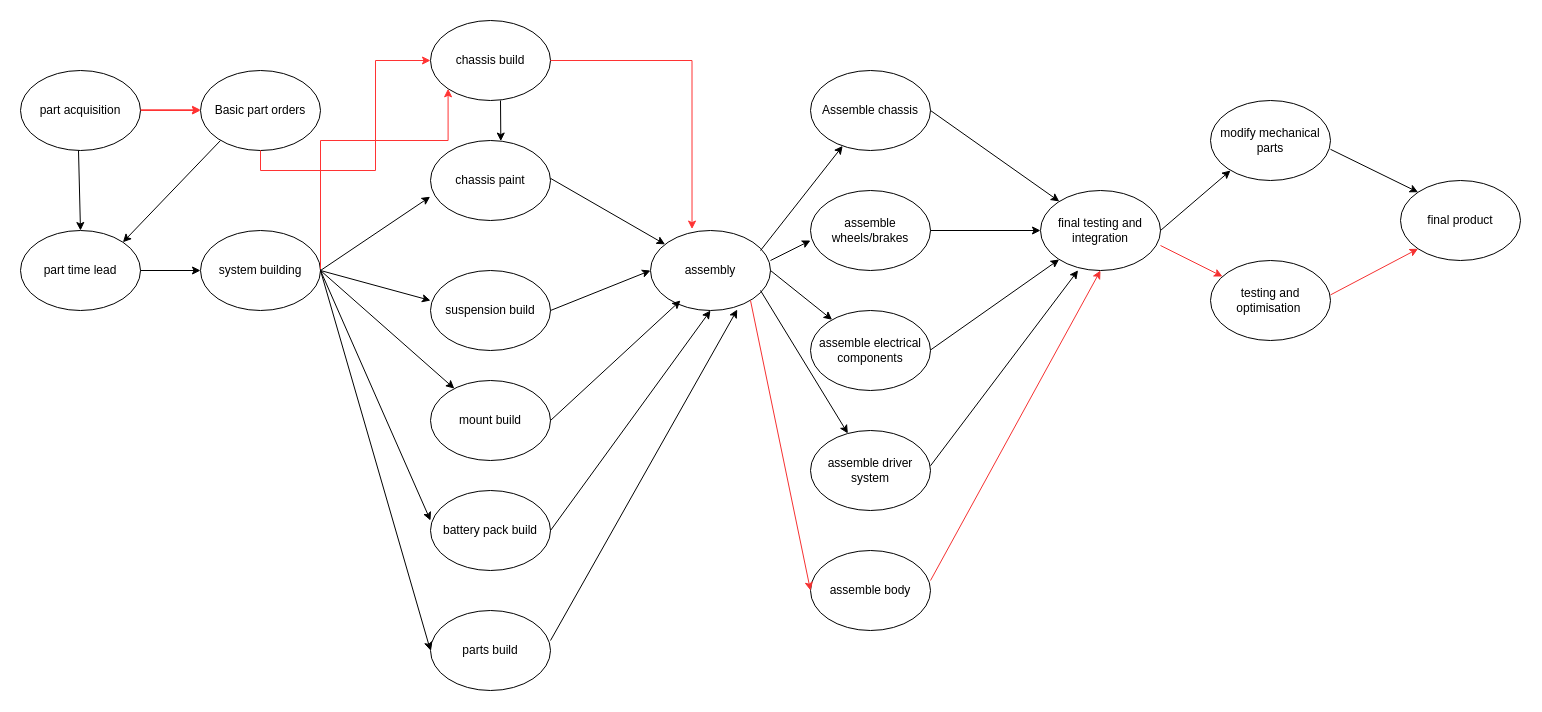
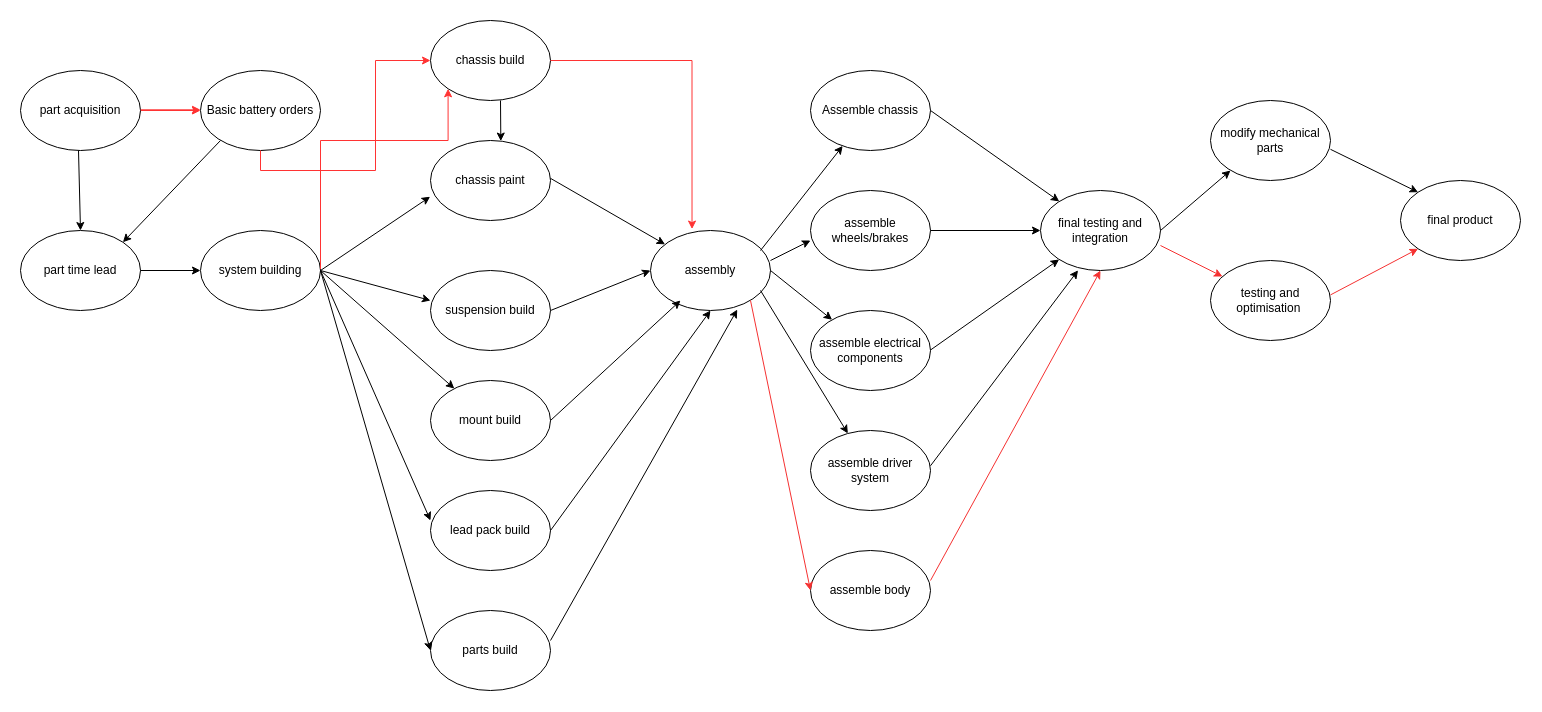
(261, 111) -> (261, 111)
(491, 531) -> (491, 531)
